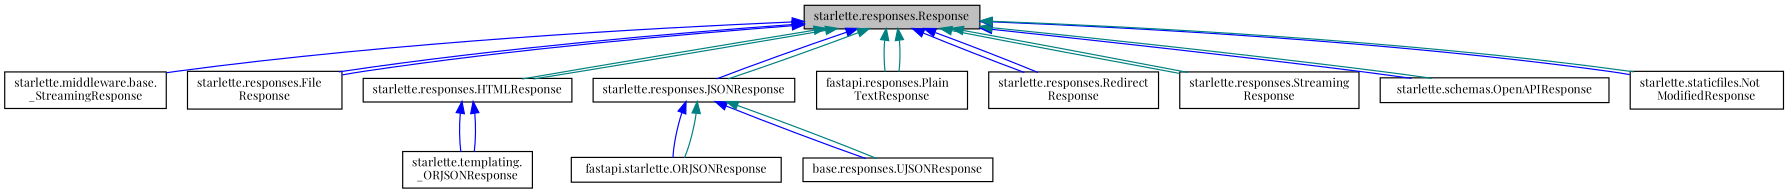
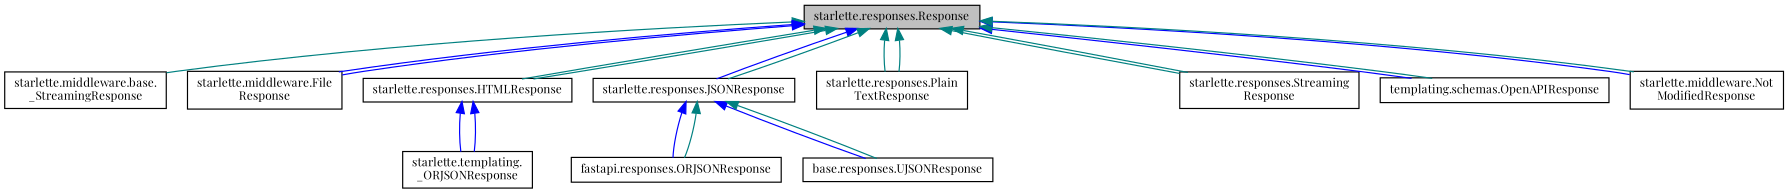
(479, 41) -> (479, 41)
(265, 90) -> (265, 90)
(892, 90) -> (892, 90)
(1074, 90) -> none
(1495, 90) -> (1495, 90)
(1707, 90) -> (1707, 90)
(676, 170) -> (676, 170)
